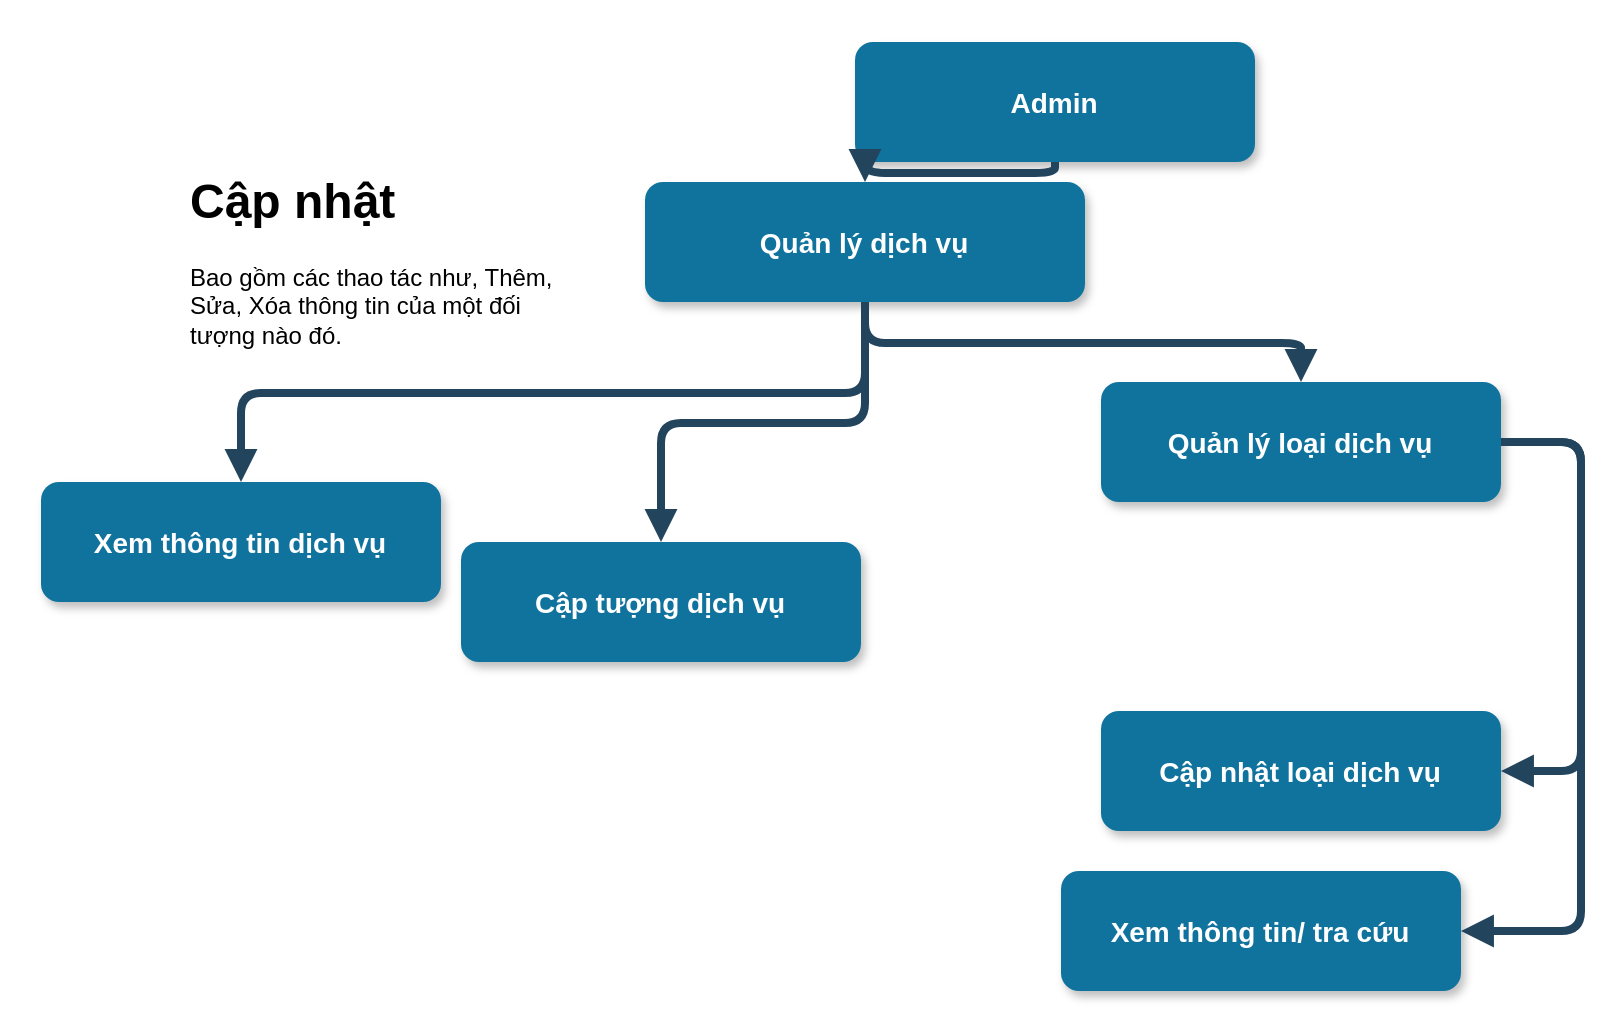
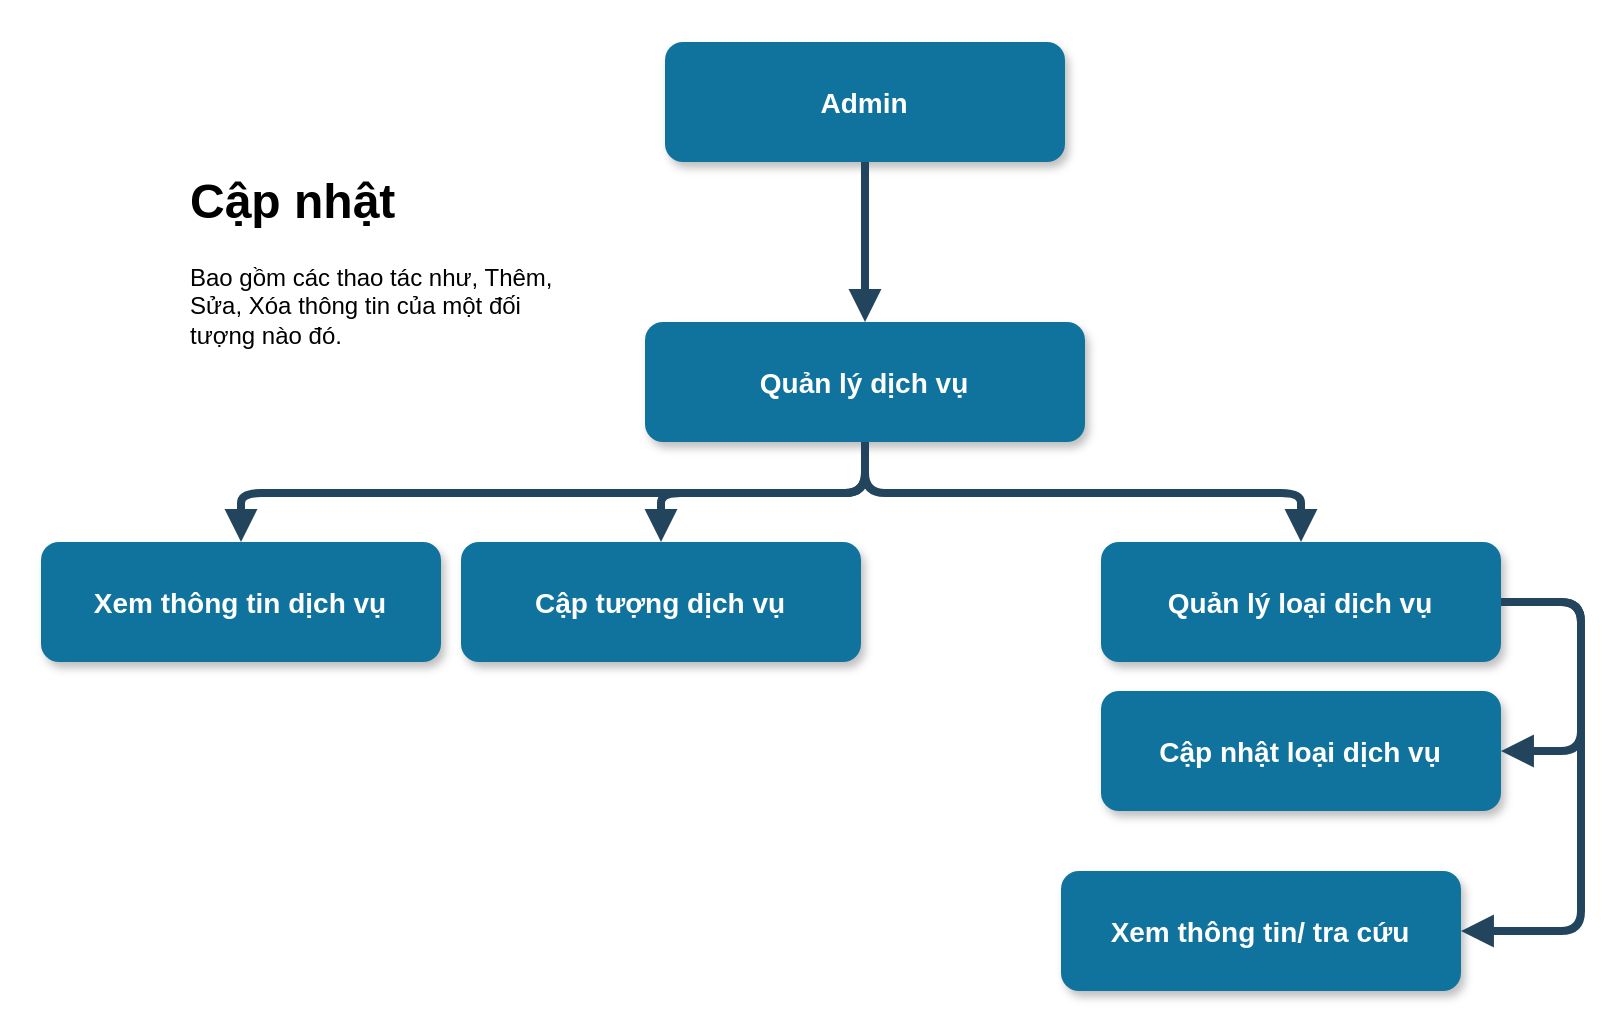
(1055, 102) -> (865, 102)
(865, 242) -> (865, 382)
(1301, 442) -> (1301, 602)
(241, 542) -> (241, 602)
(1301, 771) -> (1301, 751)
